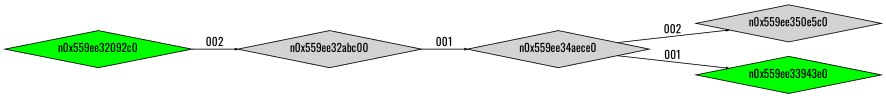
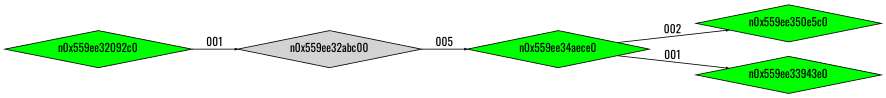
(789, 23) -> (789, 23)
(215, 43) -> (215, 43)
(444, 43) -> (444, 43)
(558, 49) -> (558, 49)
